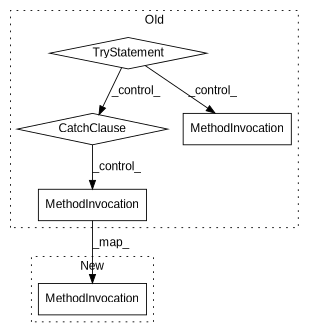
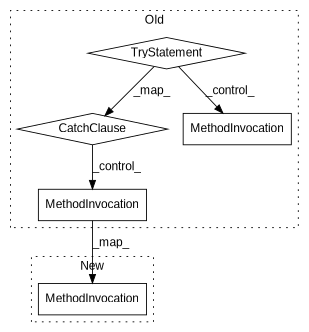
(136, 91) -> (152, 91)
